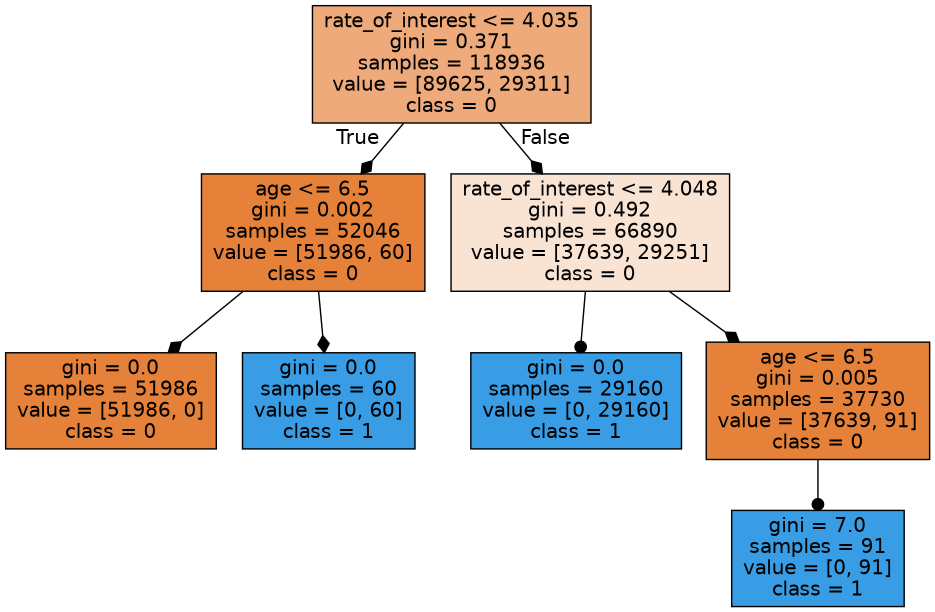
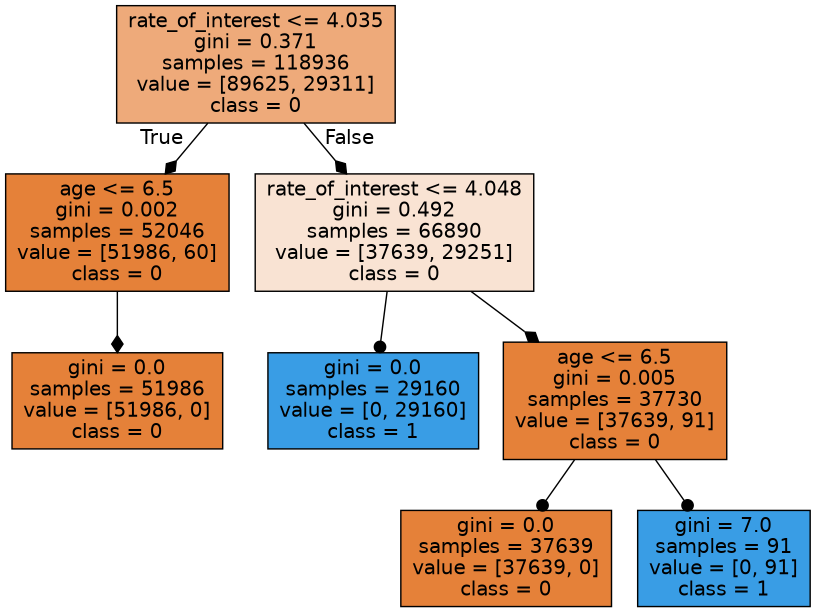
(329, 401) -> none
none -> (506, 558)
